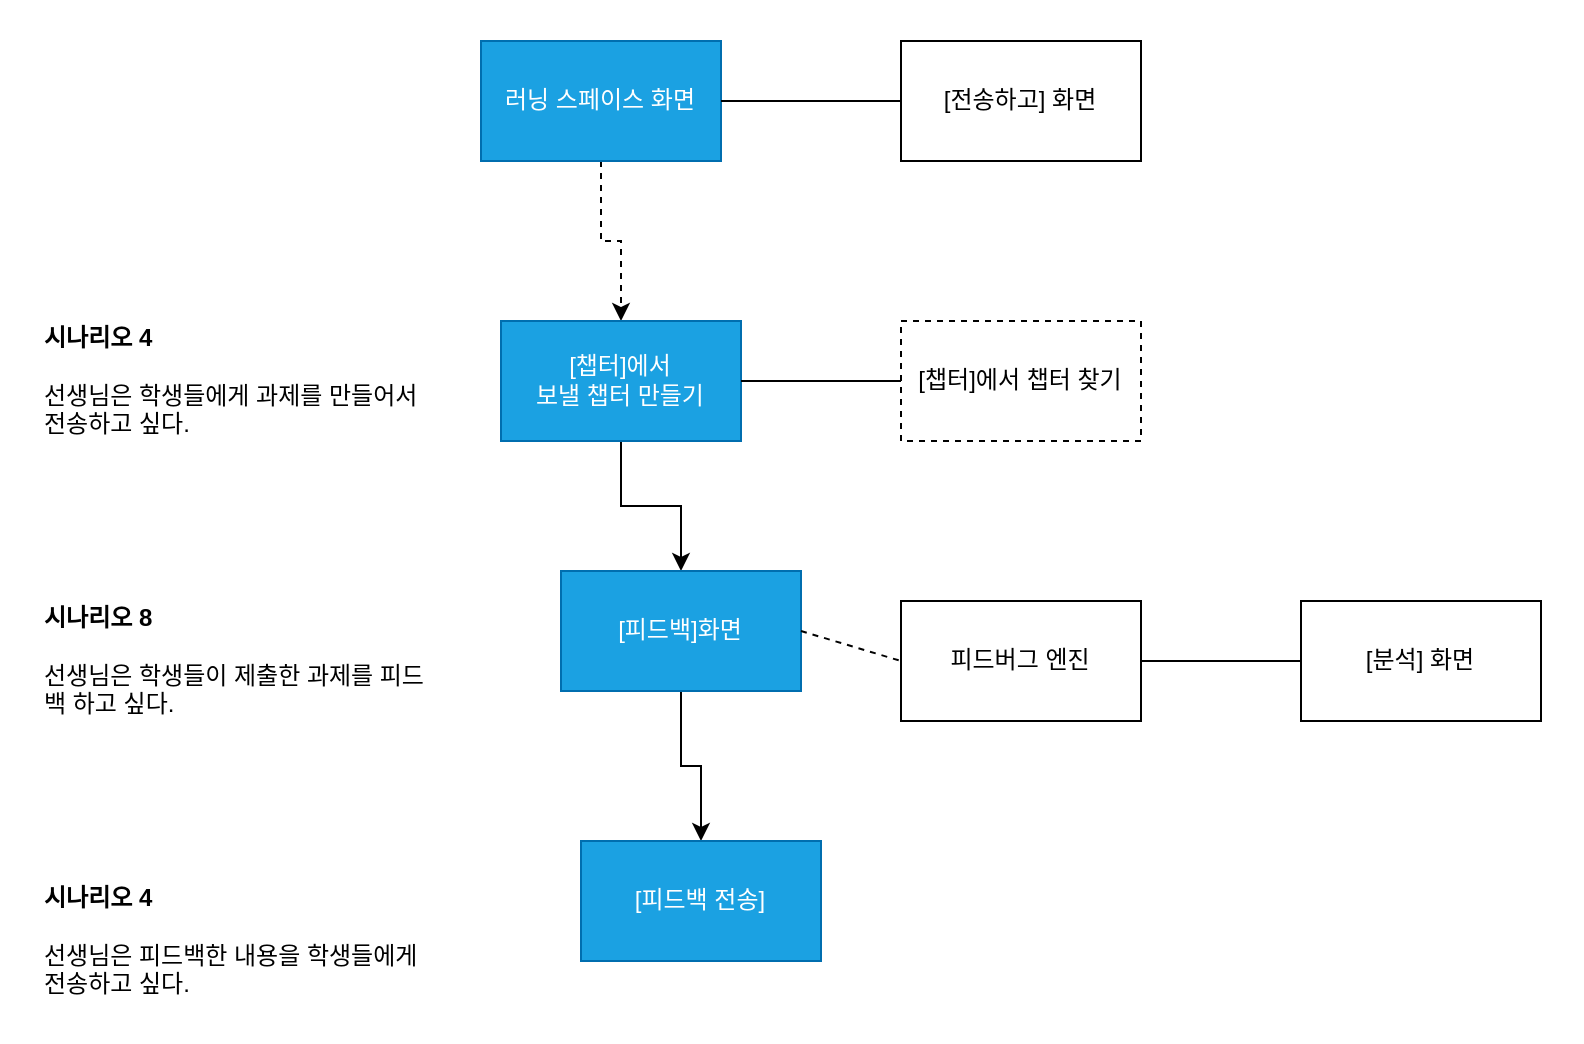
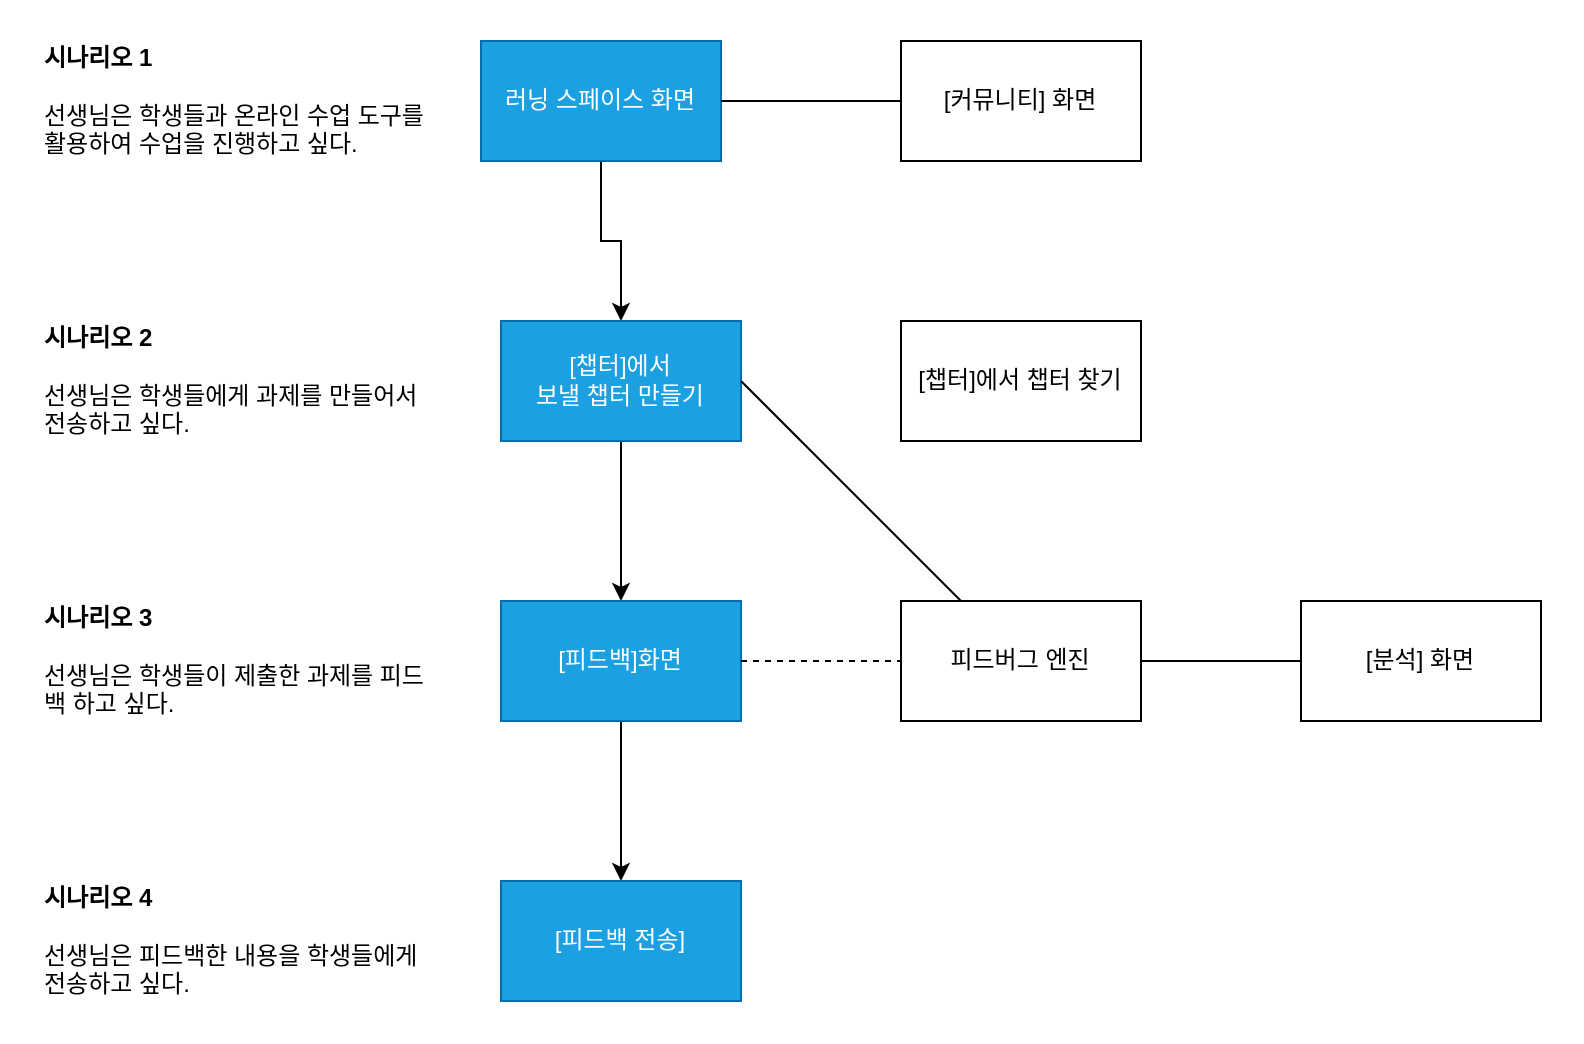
none -> (241, 101)
(1021, 101) -> (1021, 101)
(606, 241) -> (606, 241)
(243, 381) -> (243, 381)
(821, 381) -> (851, 491)
(1021, 381) -> (1021, 381)
(681, 631) -> (621, 661)
(243, 661) -> (243, 661)
(701, 901) -> (621, 941)
